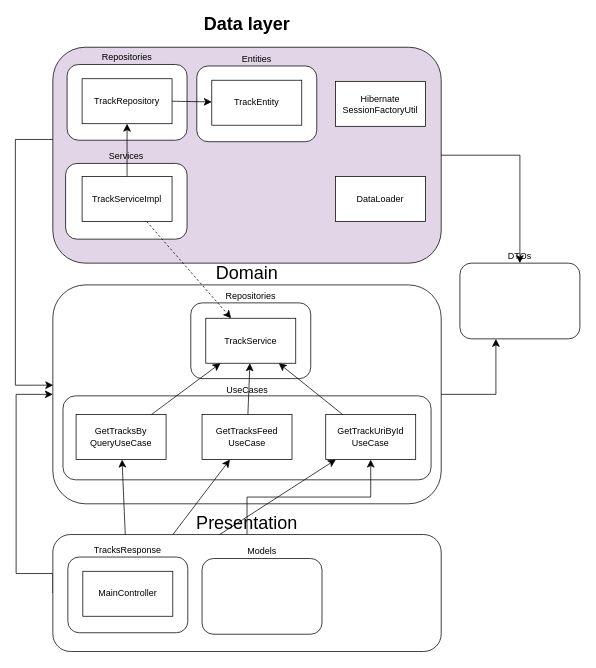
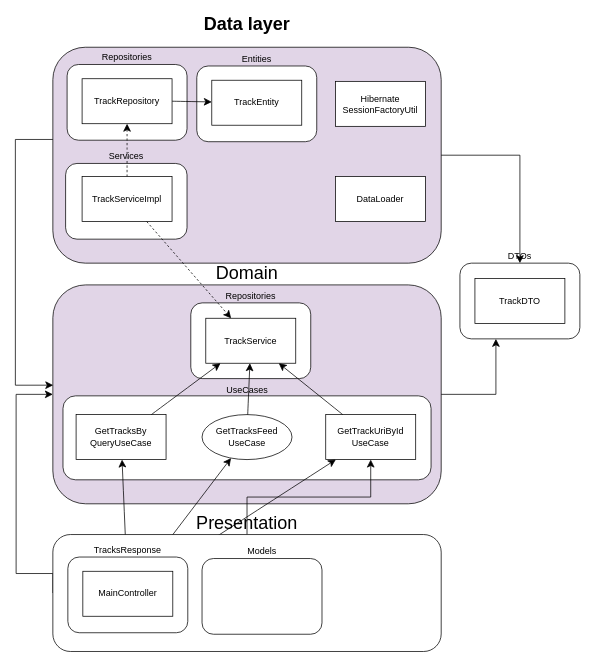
(127, 153) -> (127, 153)
none -> (520, 301)
(247, 394) -> (247, 394)
(247, 437) -> (247, 437)
